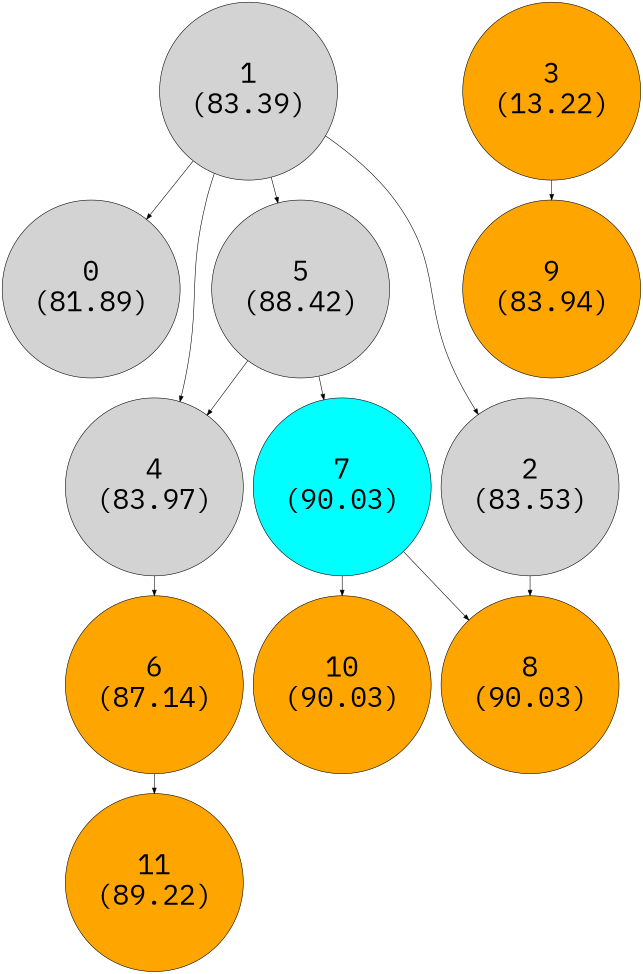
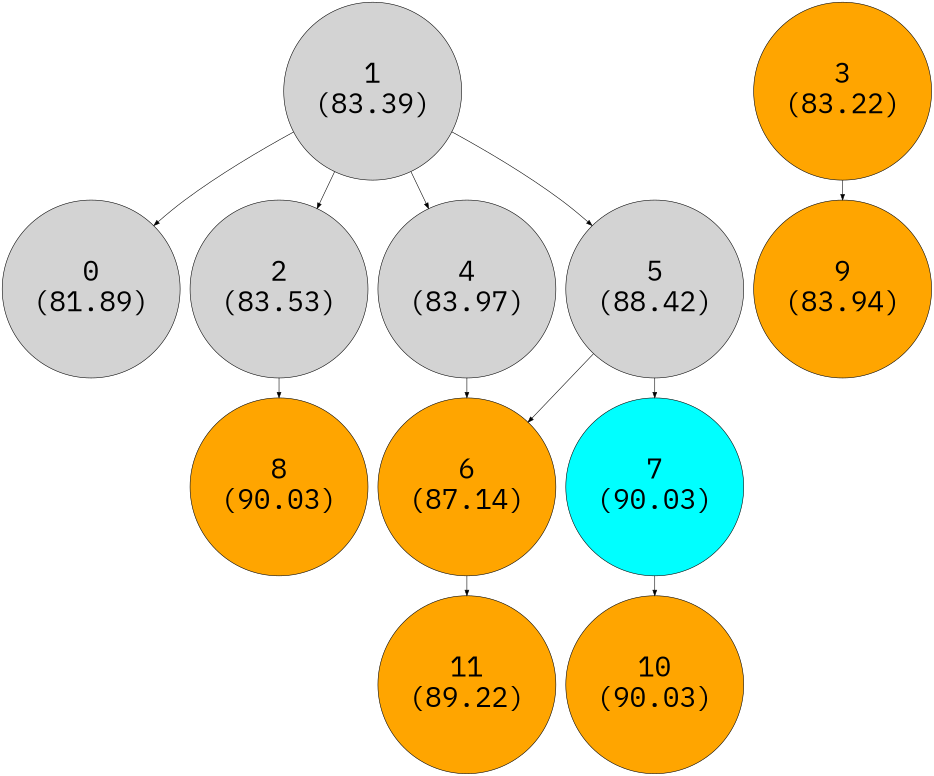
(552, 91) -> (843, 91)
(229, 386) -> (563, 386)
(434, 584) -> none
